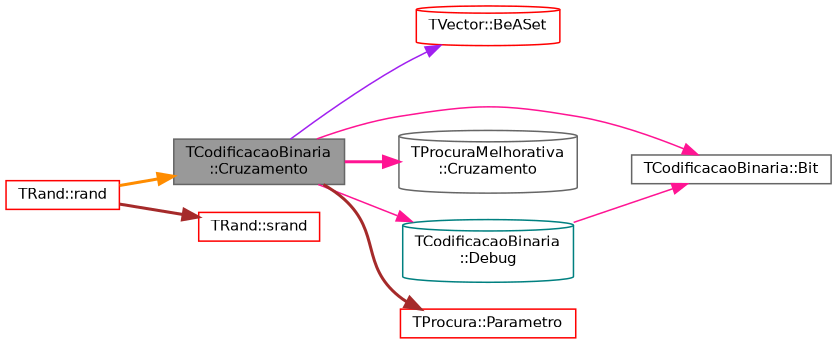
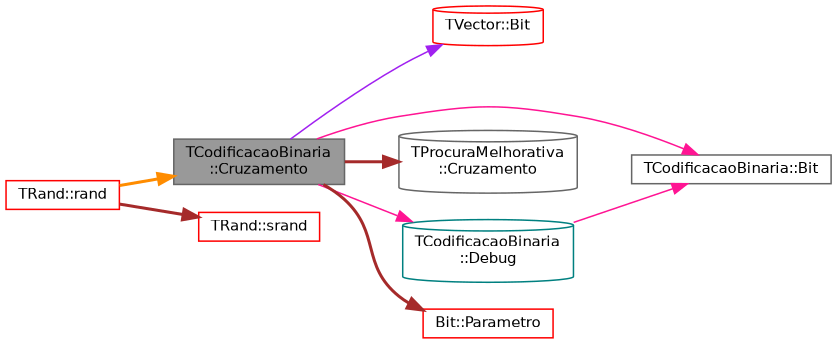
(488, 26) -> (488, 26)
(364, 162) -> (364, 162)
(488, 323) -> (488, 323)
